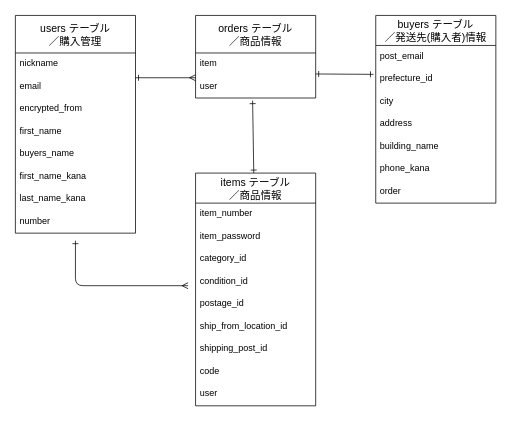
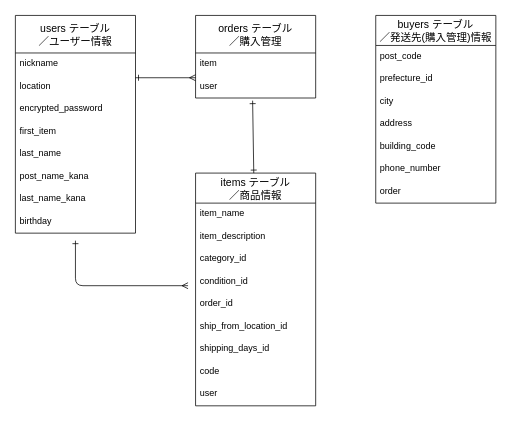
(435, 25) -> (435, 25)
(75, 28) -> (75, 28)
(255, 28) -> (255, 28)
(402, 56) -> (402, 56)
(353, 74) -> none
(30, 86) -> (37, 86)
(55, 108) -> (65, 108)
(44, 131) -> (42, 131)
(409, 146) -> (409, 146)
(47, 153) -> (41, 153)
(405, 168) -> (410, 168)
(56, 176) -> (55, 176)
(226, 213) -> (221, 213)
(35, 221) -> (38, 221)
(231, 236) -> (236, 236)
(224, 303) -> (218, 303)
(236, 348) -> (236, 348)
